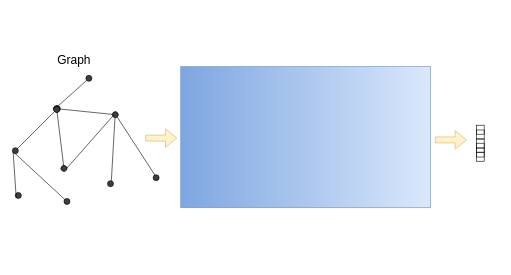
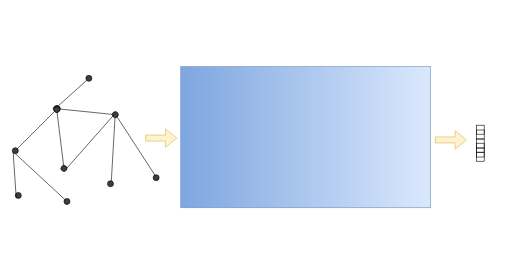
(74, 60) -> none
